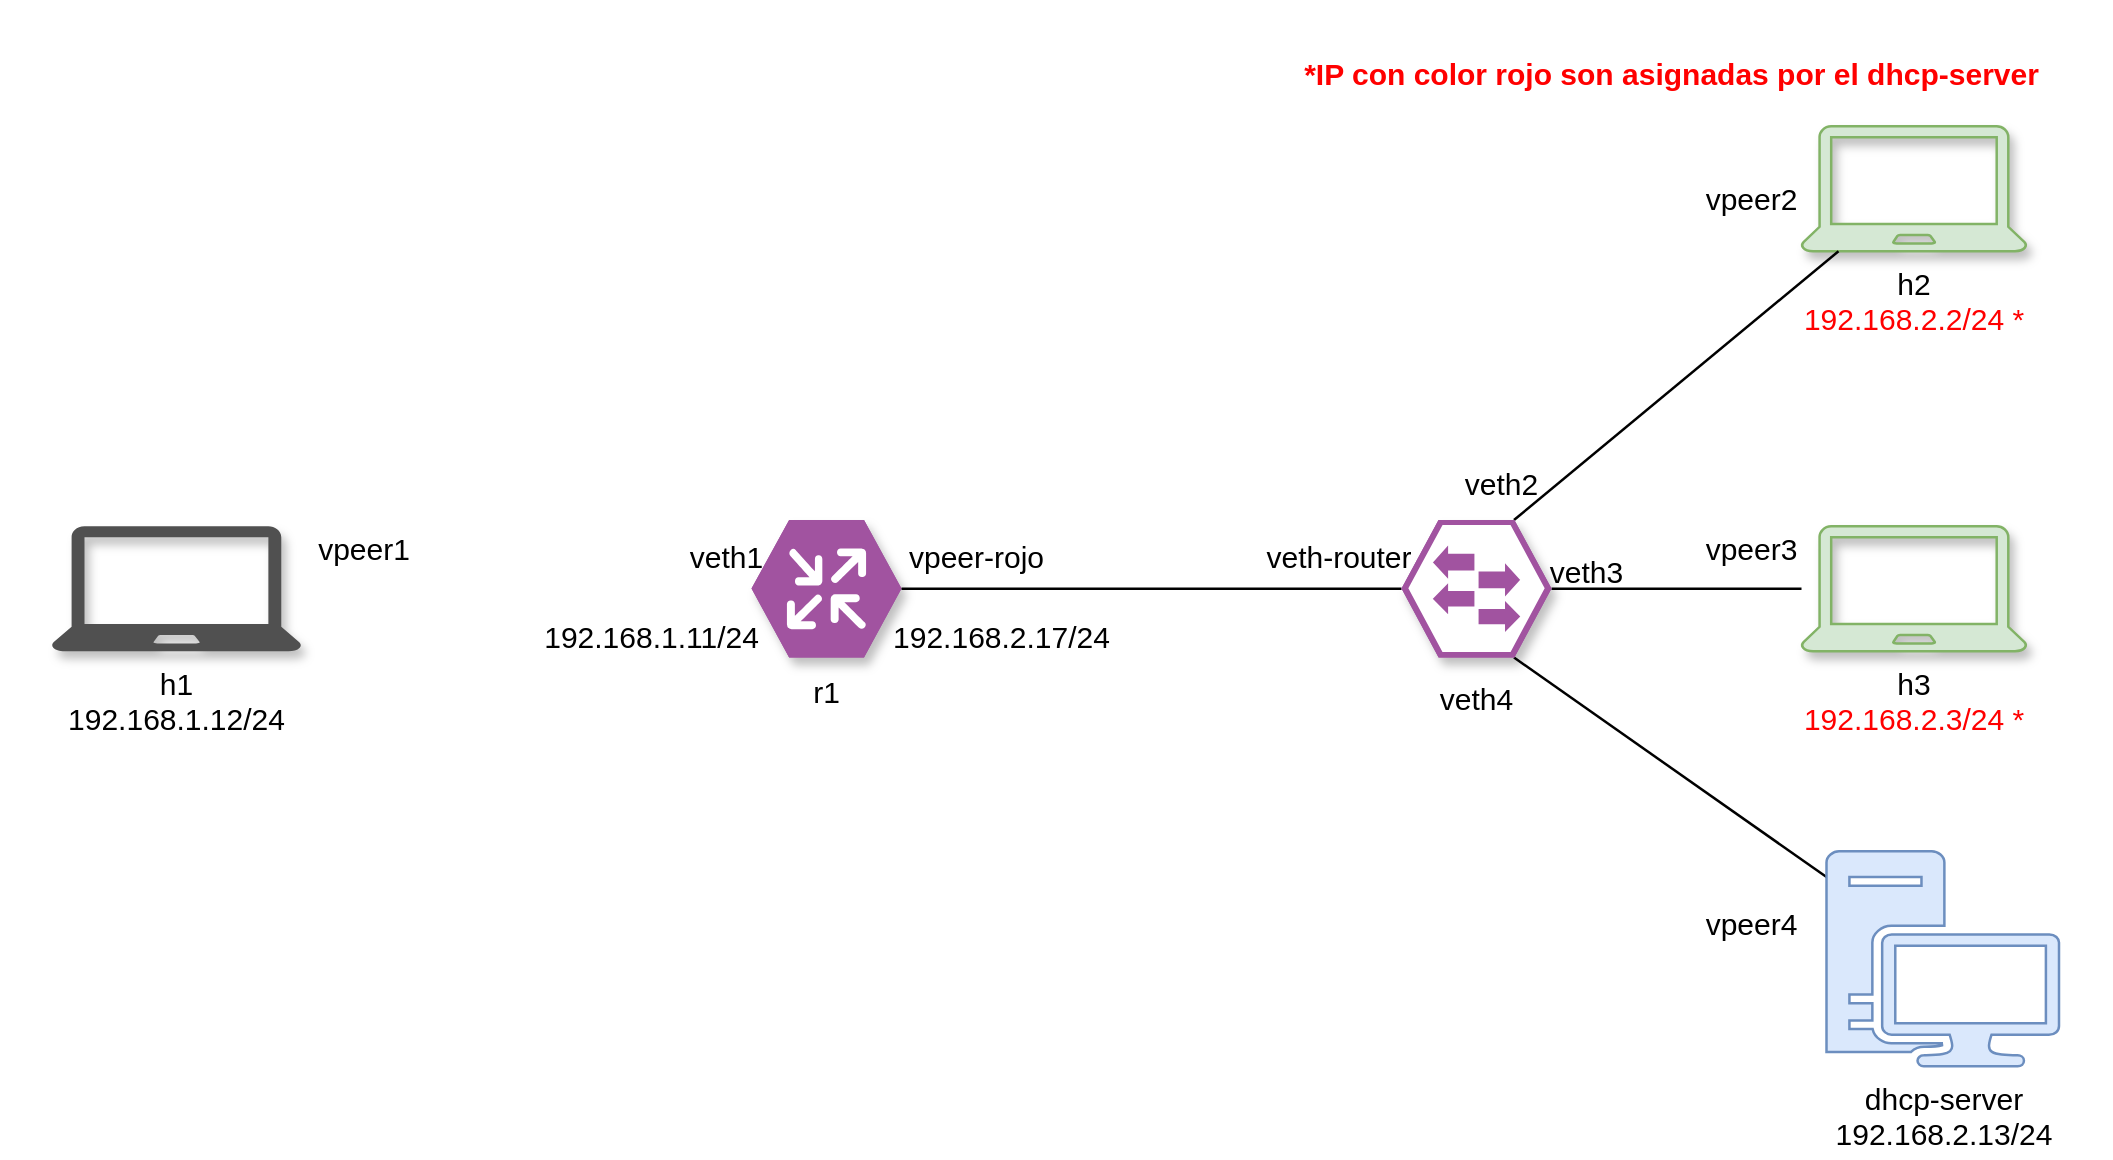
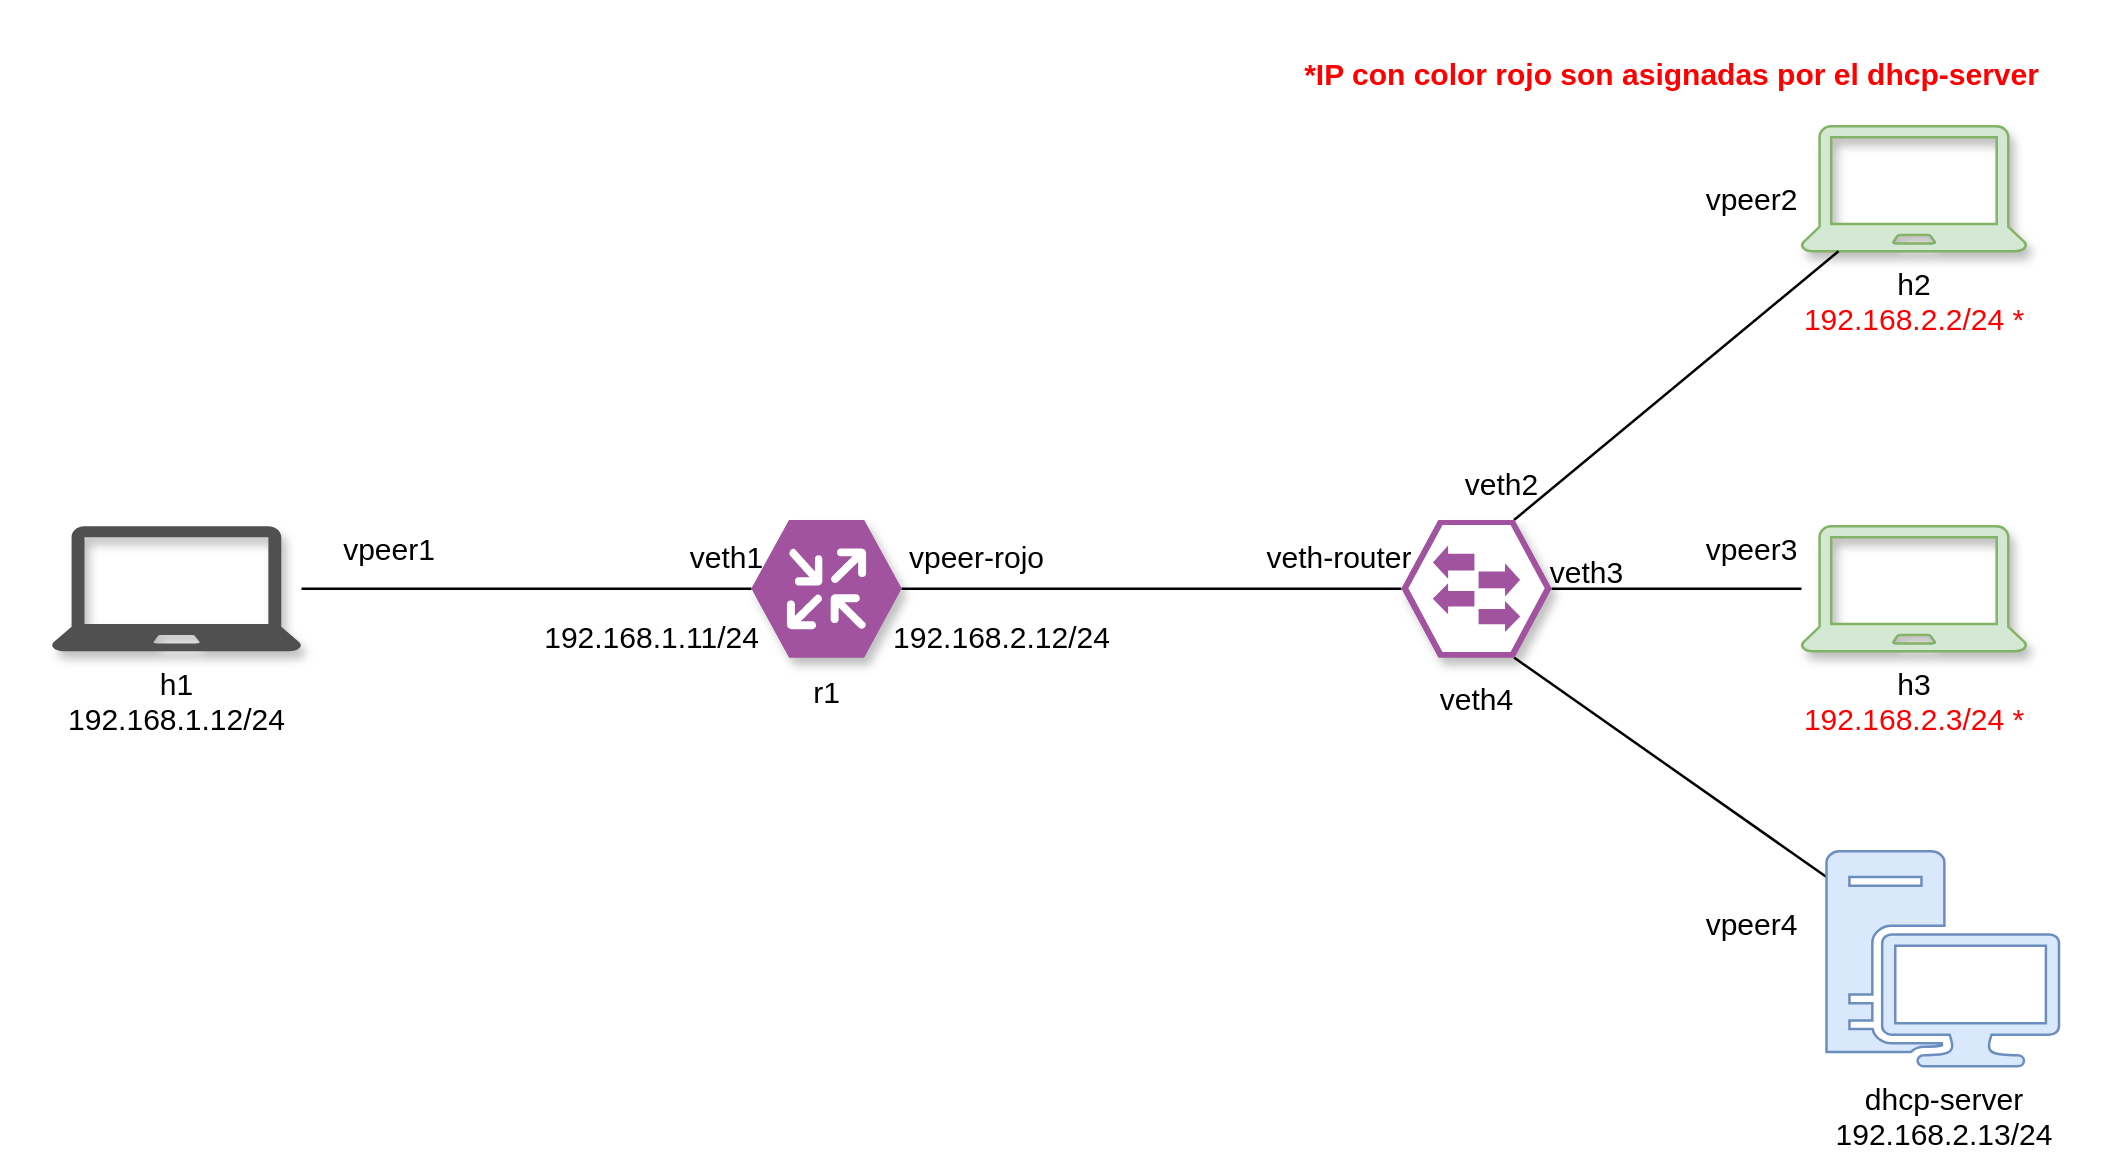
(364, 551) -> (389, 551)
none -> (526, 589)
(1003, 639) -> (1003, 639)
